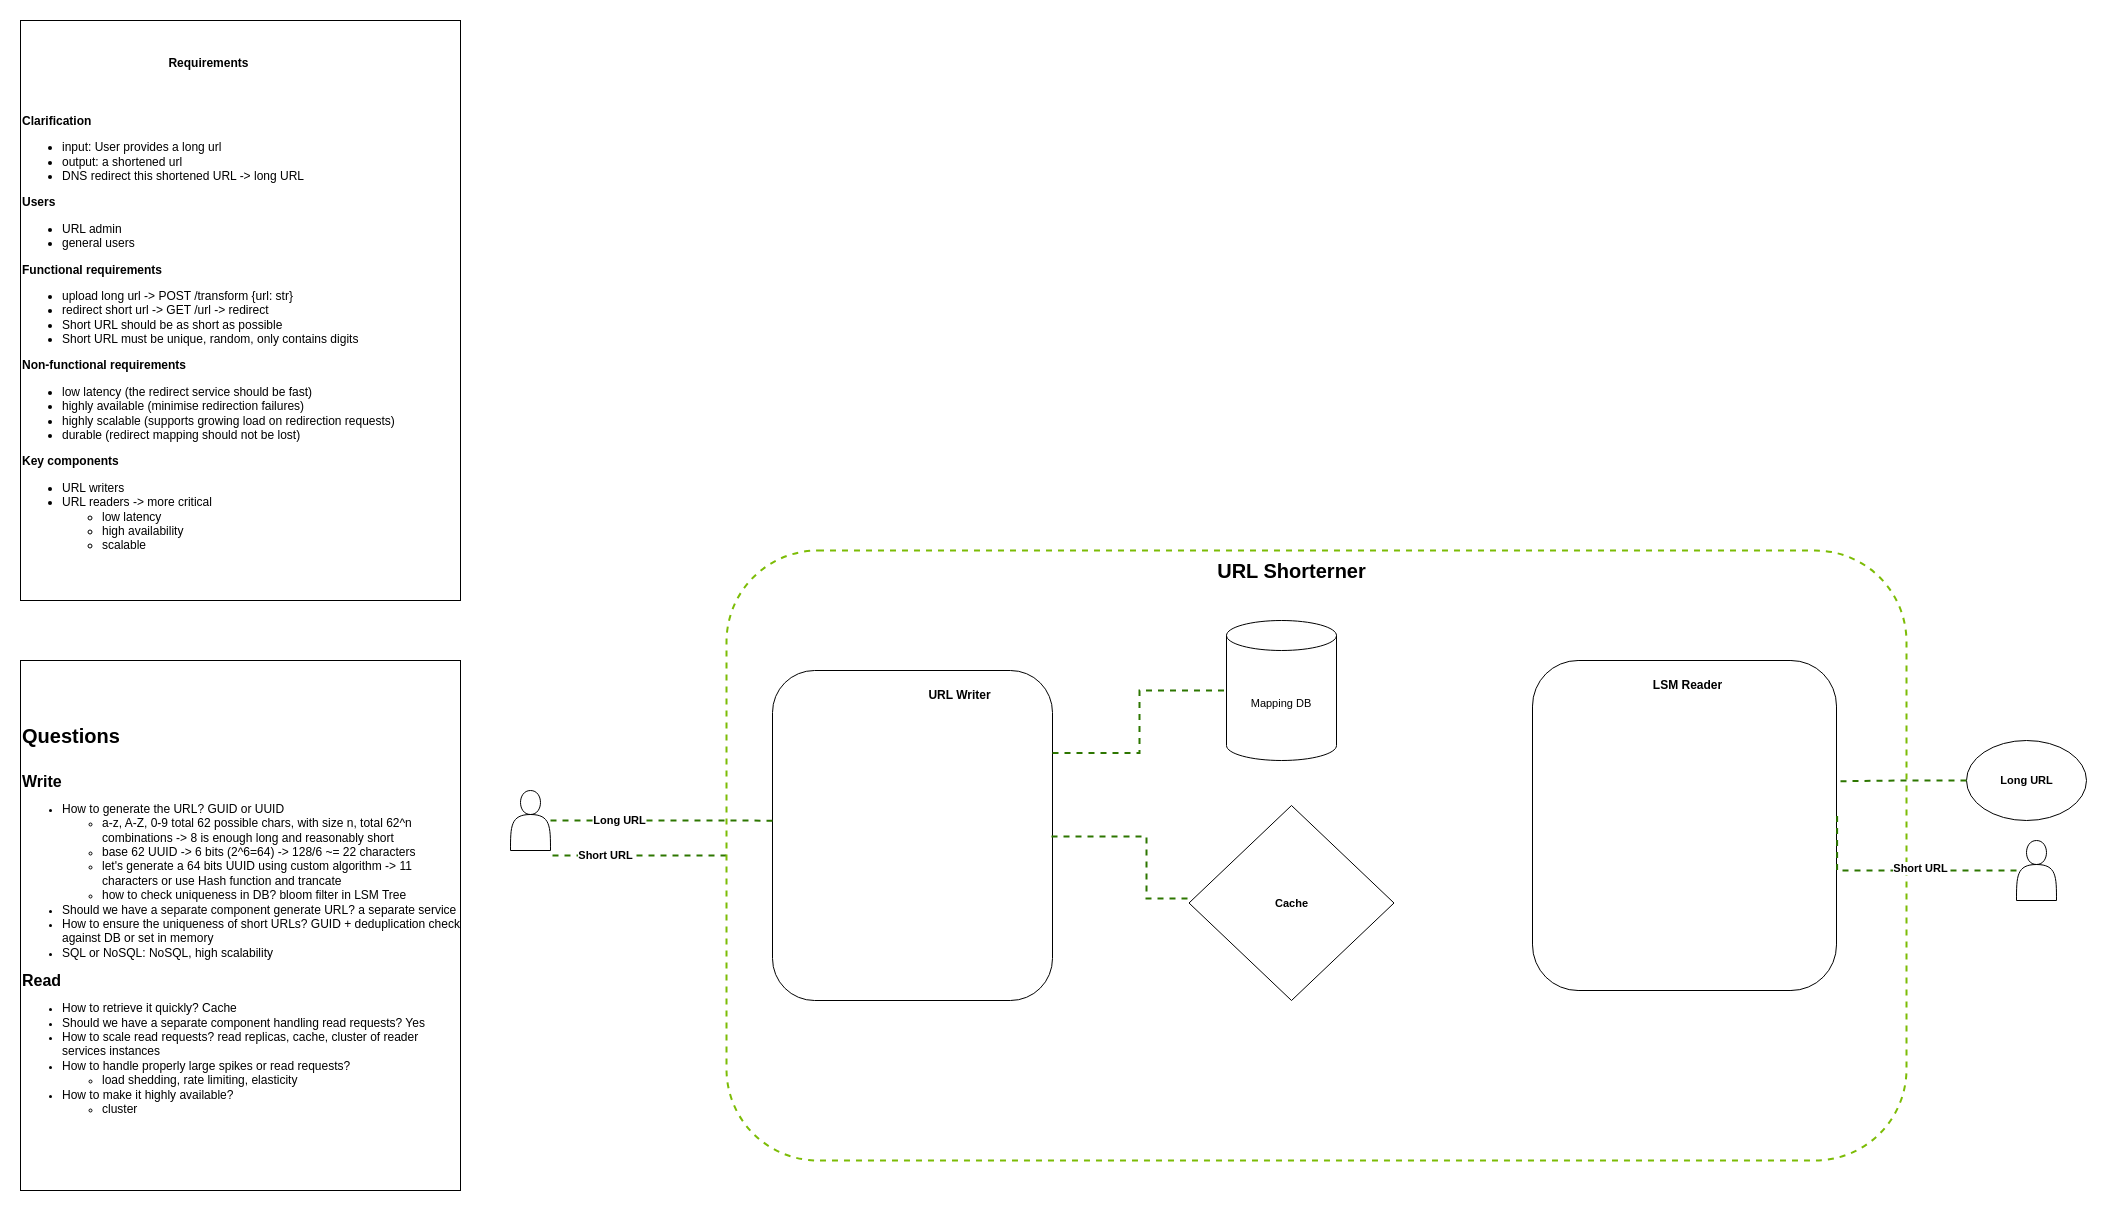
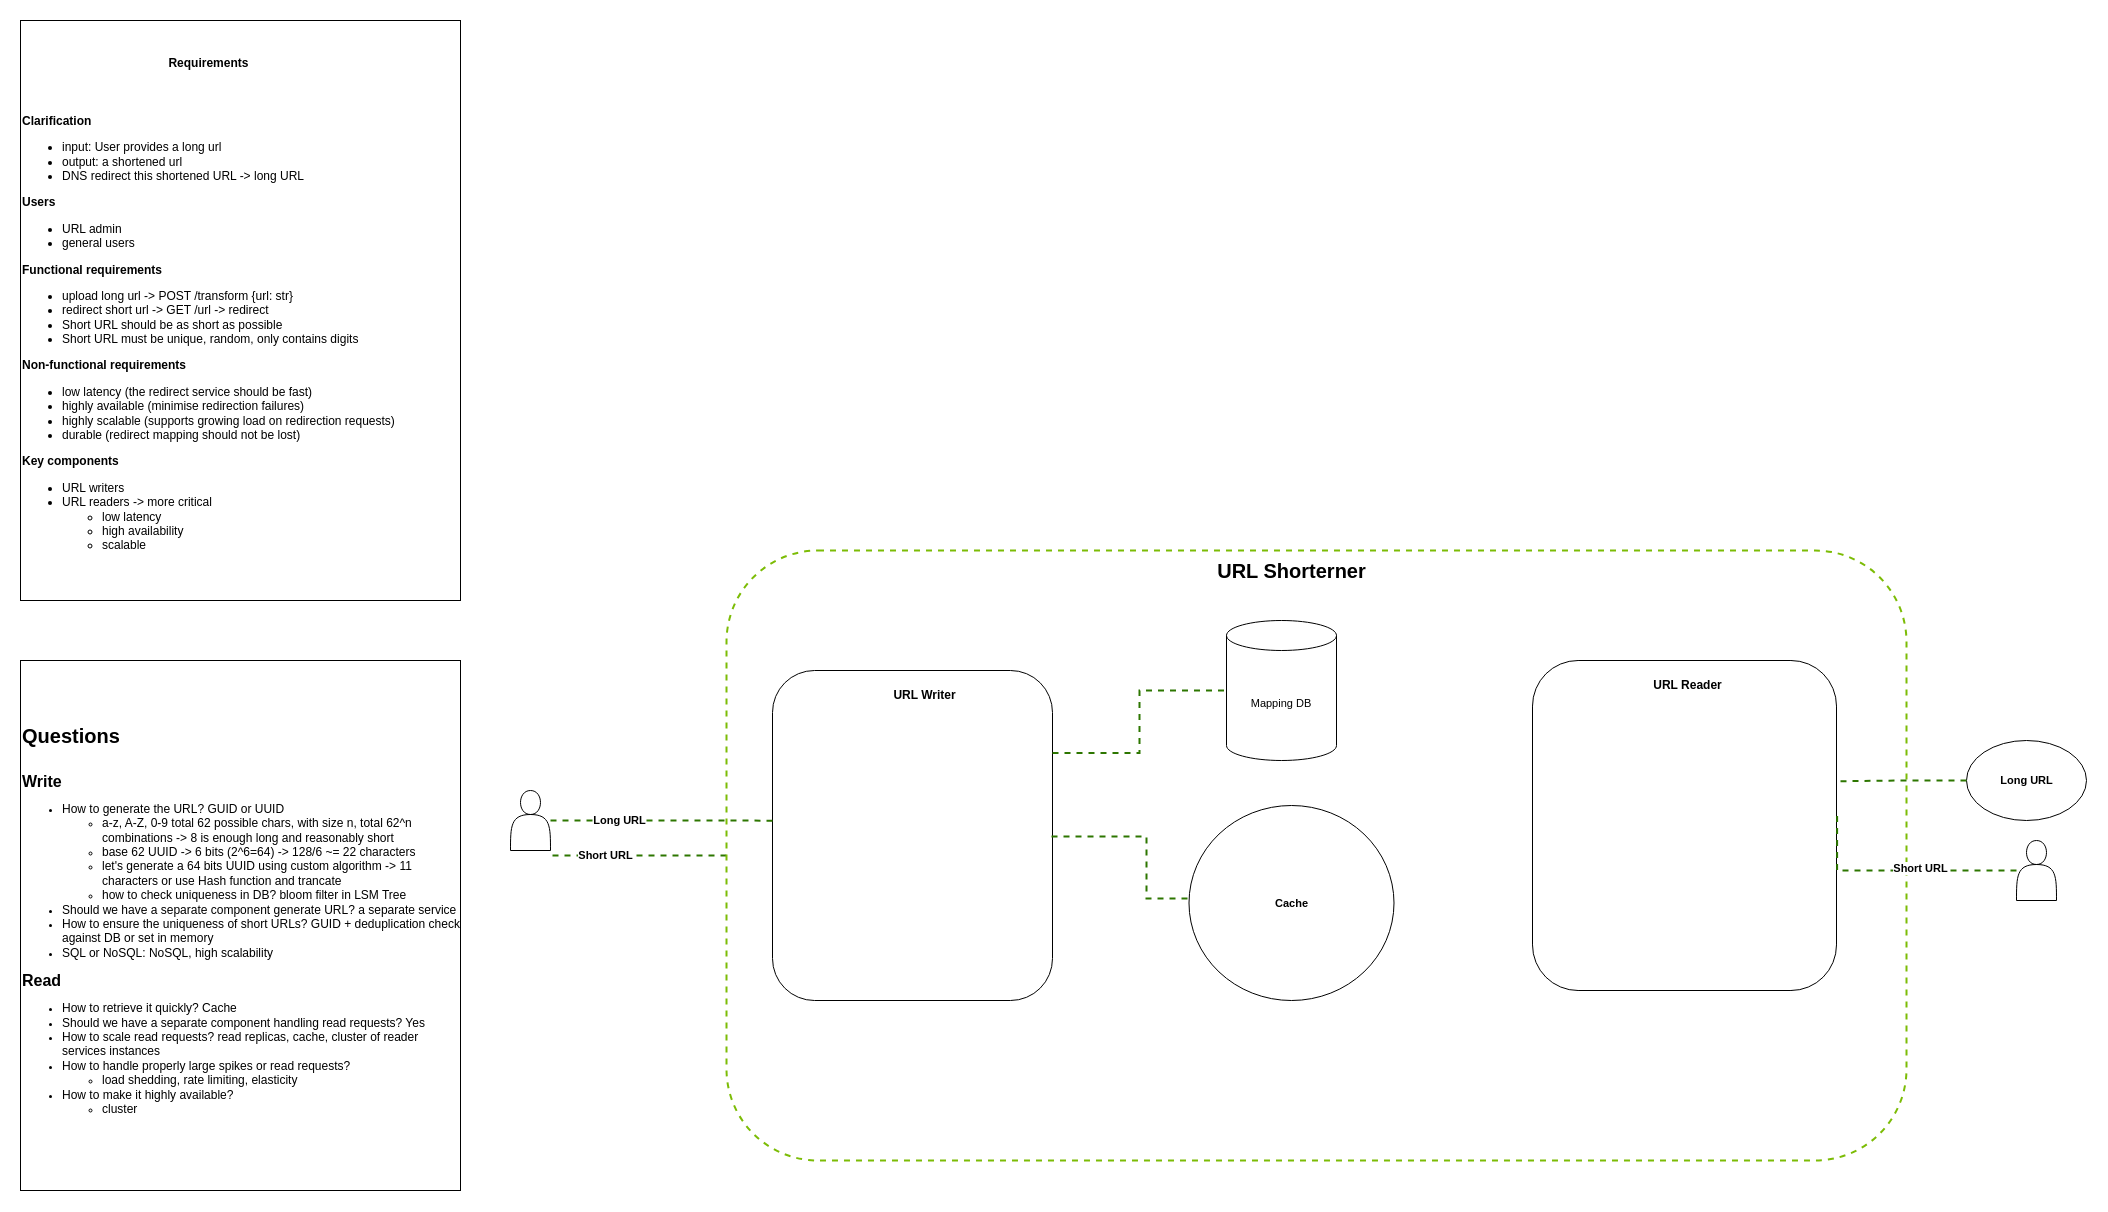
(1688, 686) -> (1688, 686)
(960, 696) -> (925, 696)
(1292, 903) -> (1292, 903)
